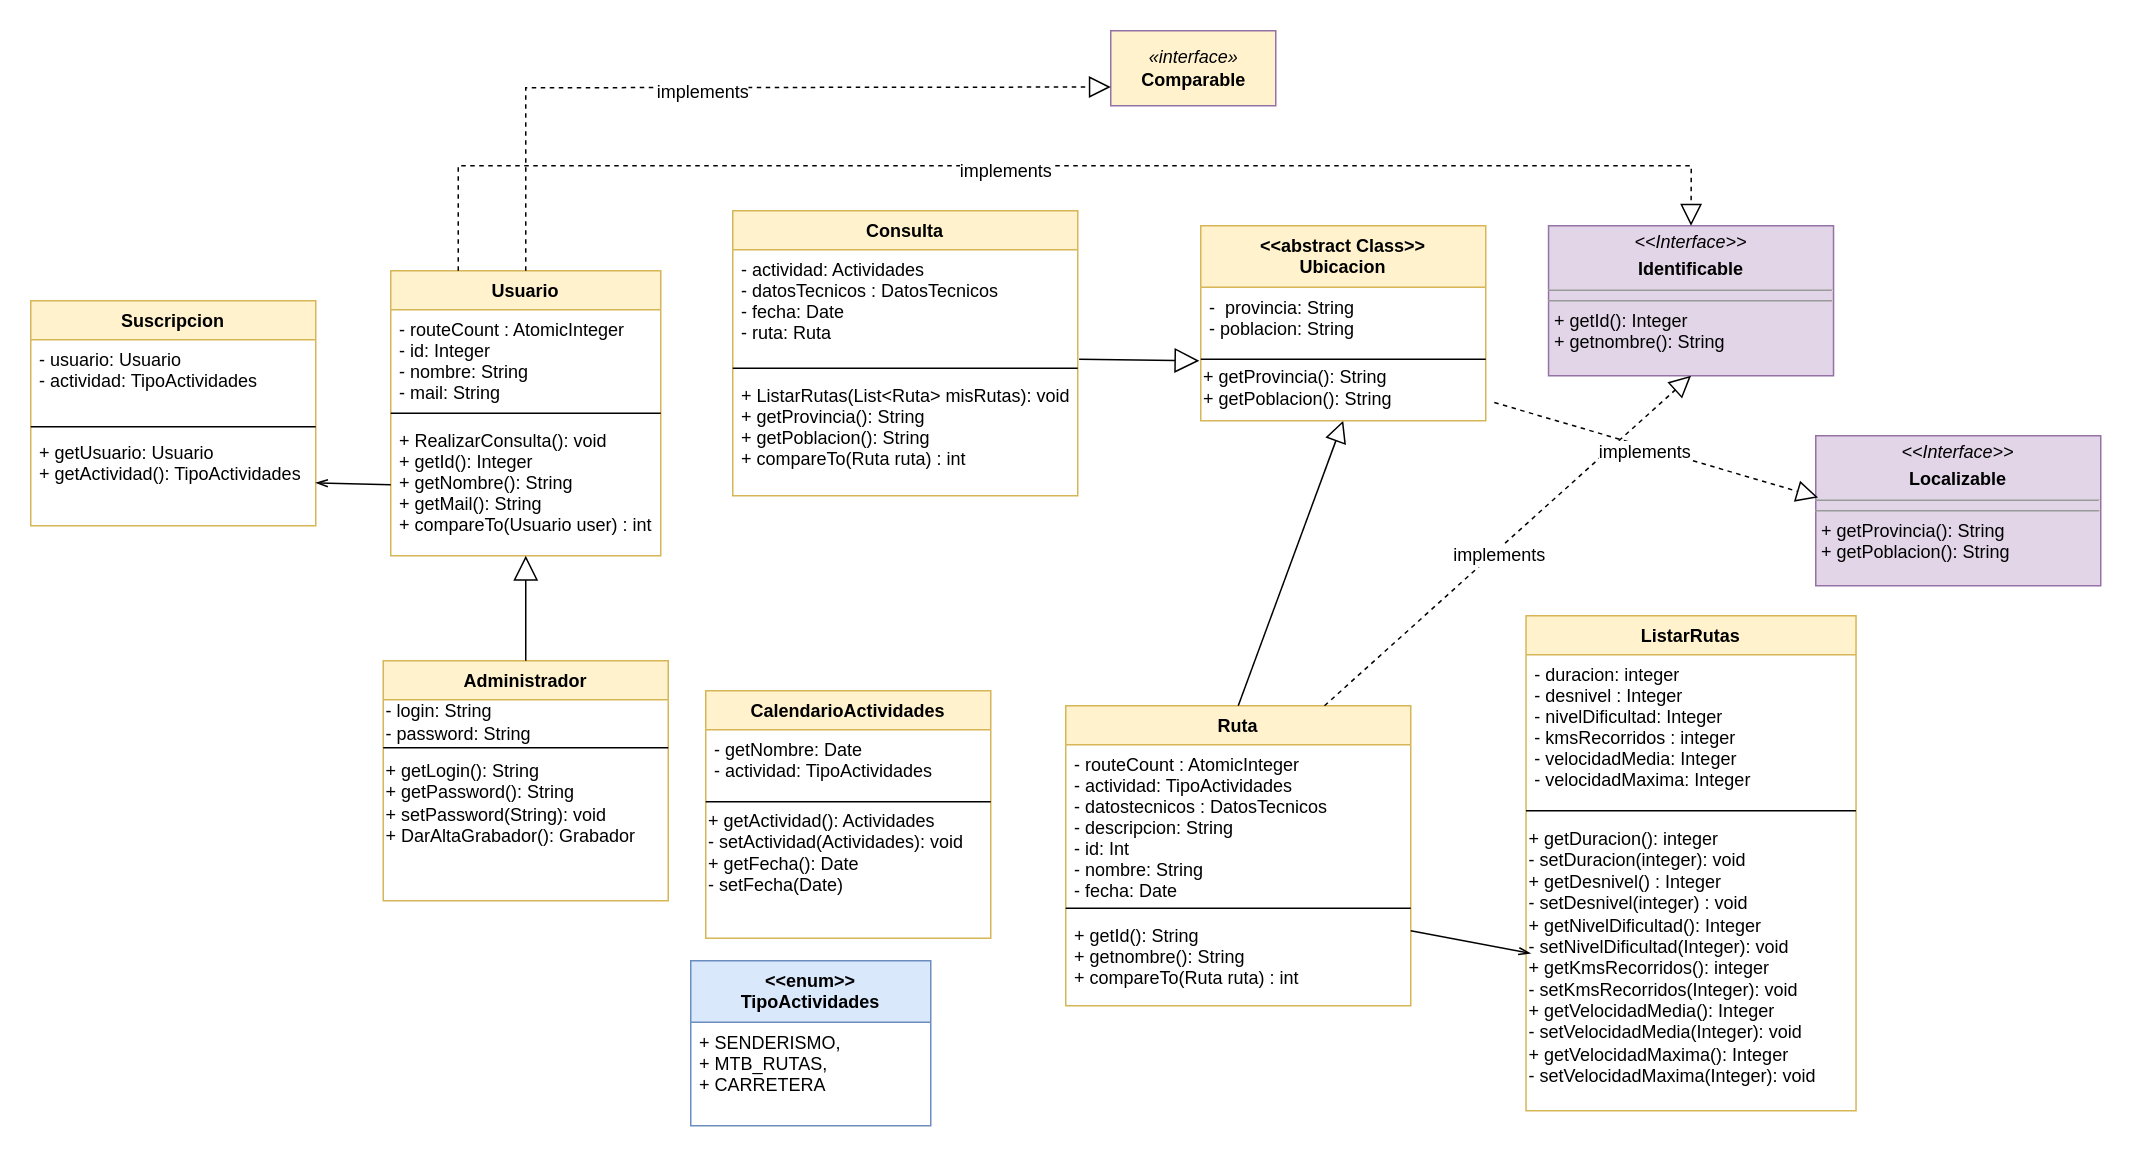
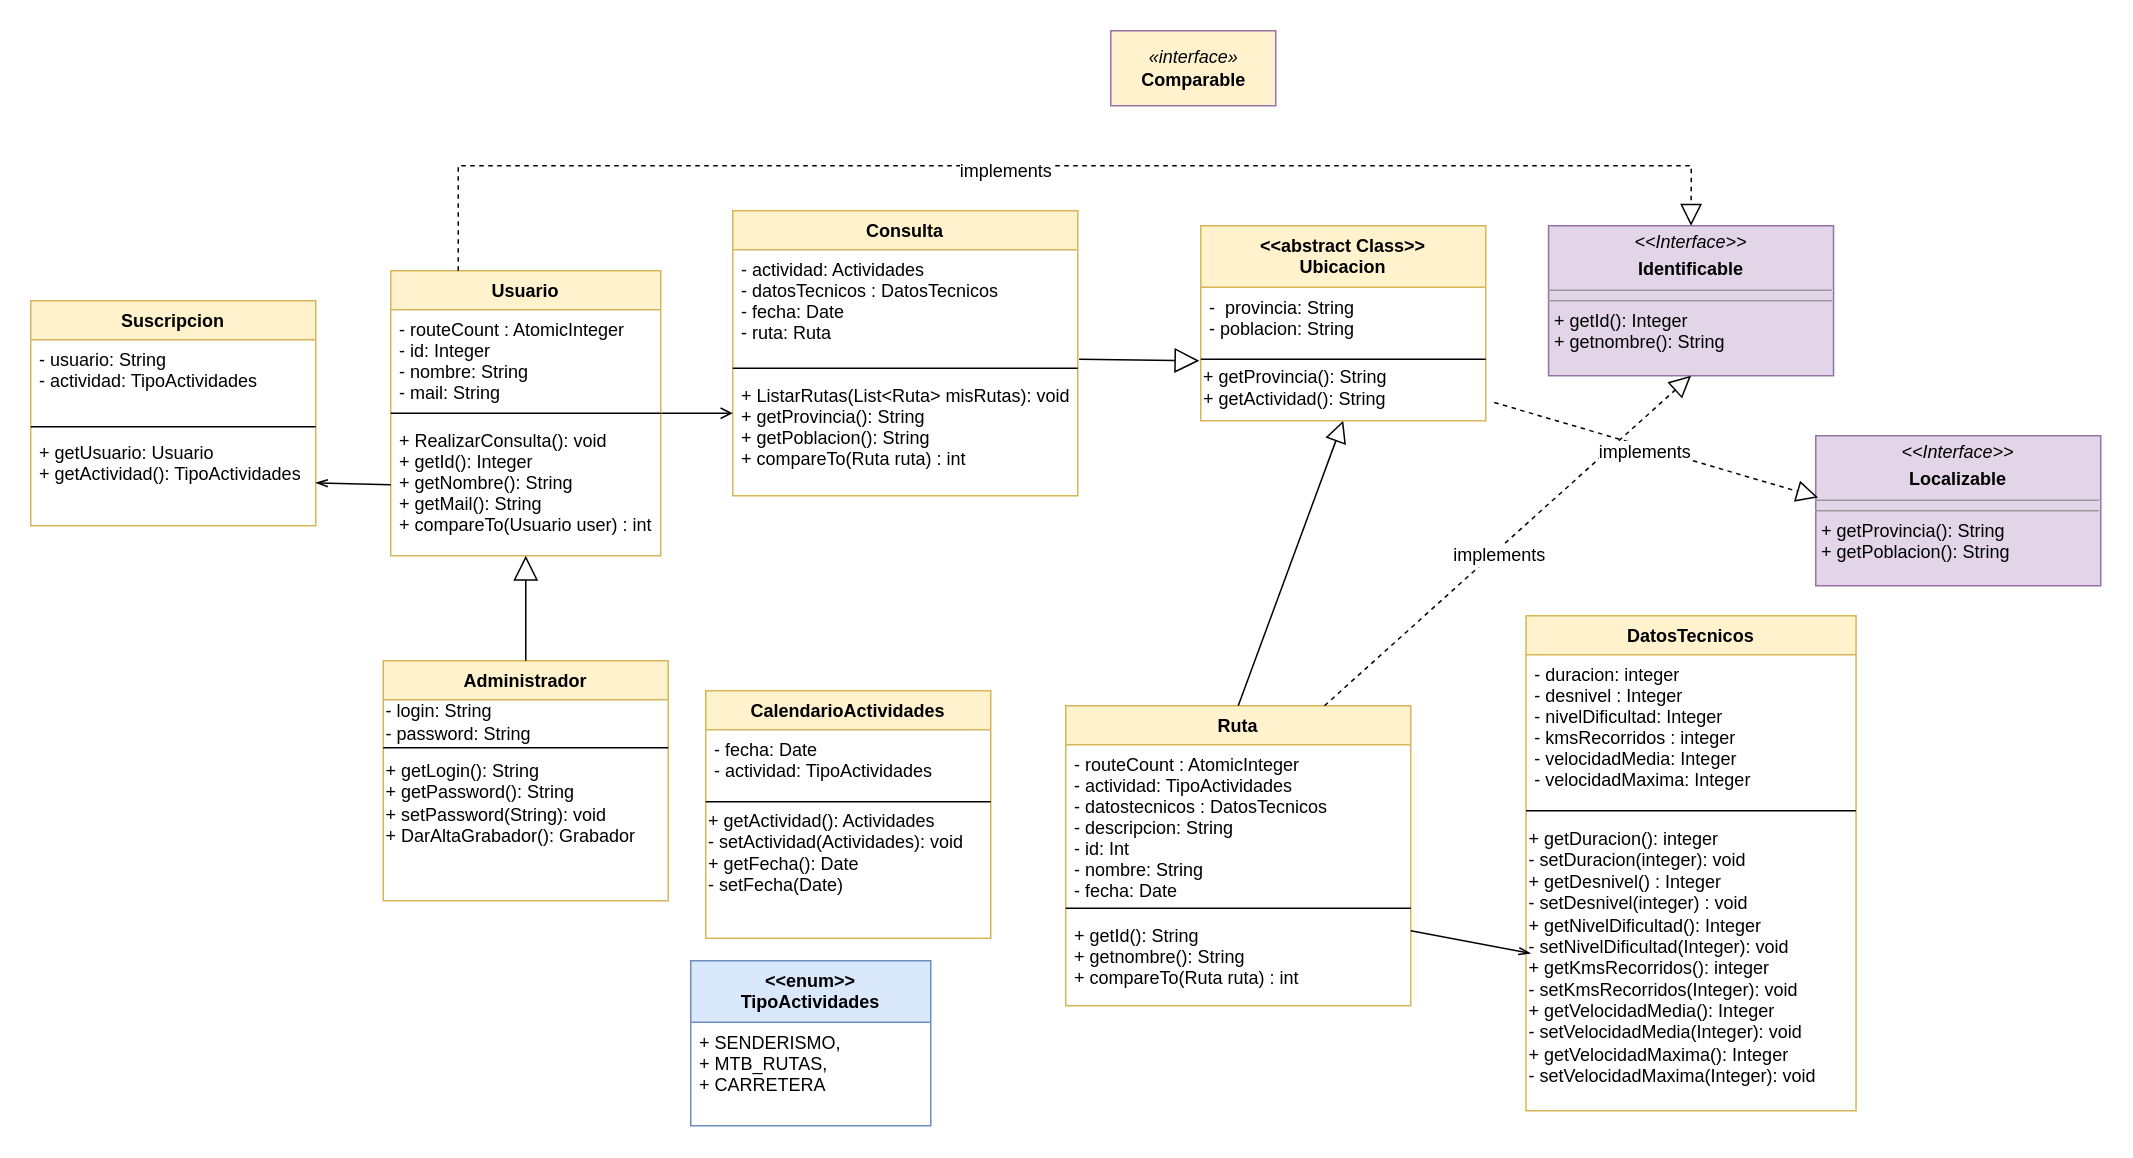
(716, 88) -> none
(118, 360) -> (113, 360)
(1311, 388) -> (1311, 388)
none -> (695, 413)
(1690, 636) -> (1690, 636)
(793, 750) -> (773, 750)
